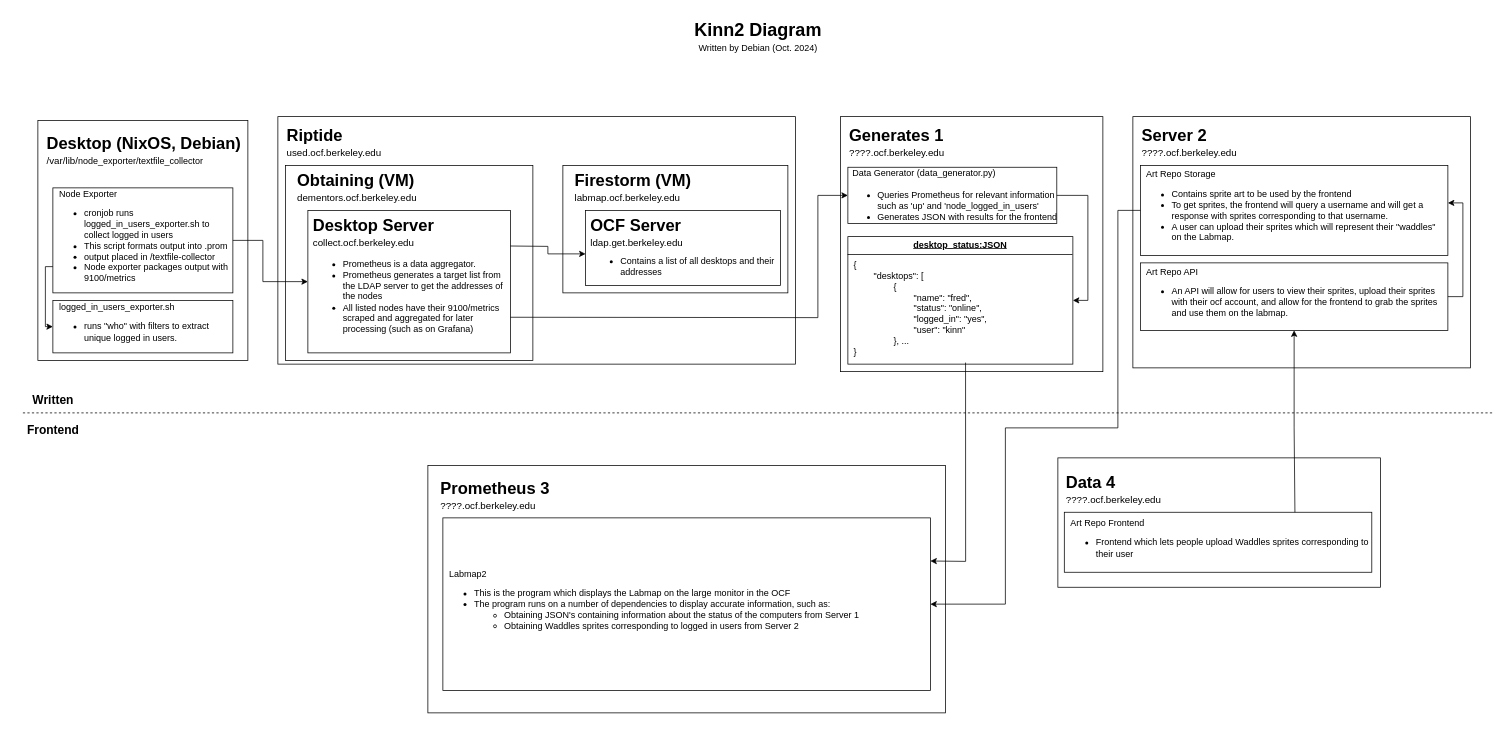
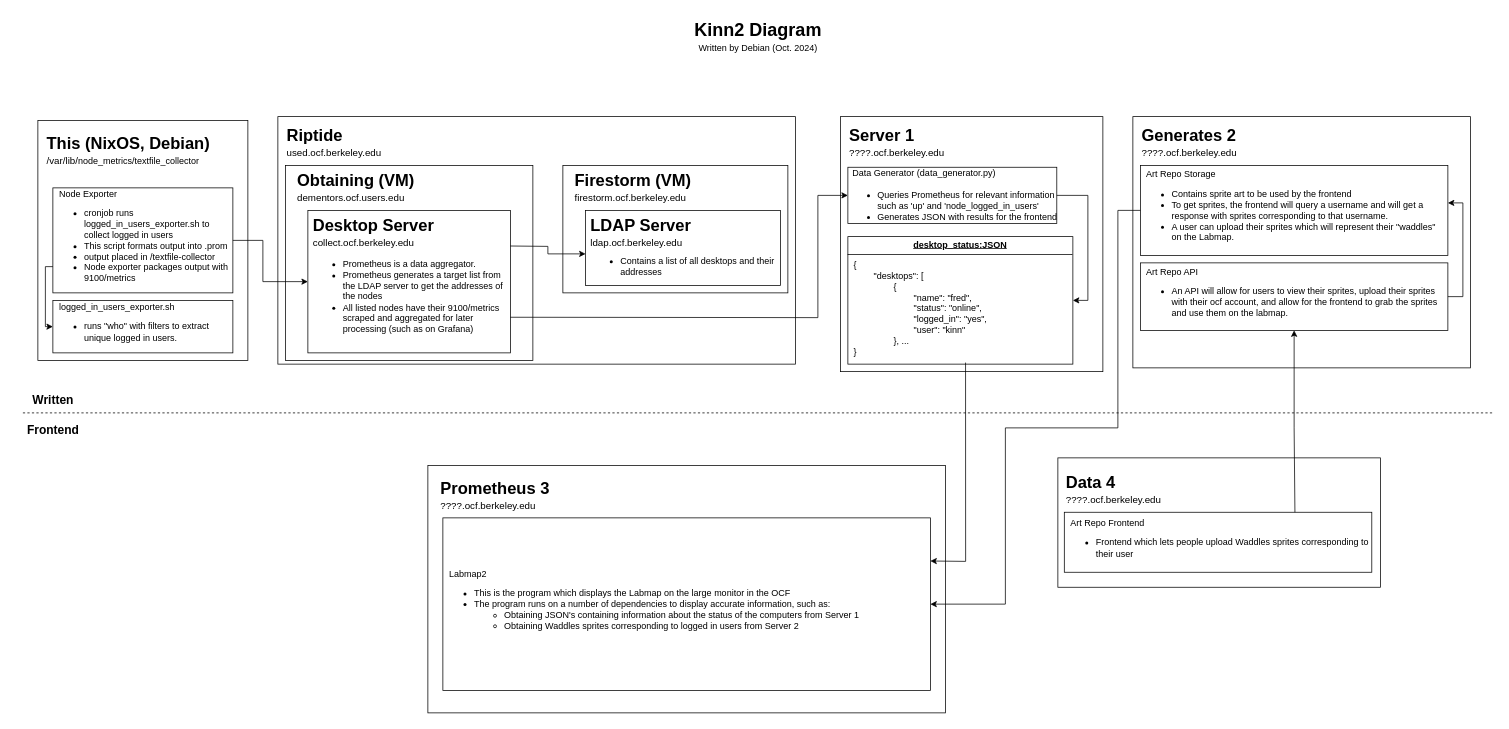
(902, 135) -> (887, 135)
(1180, 135) -> (1195, 135)
(151, 143) -> (134, 143)
(239, 158) -> (232, 158)
(419, 195) -> (406, 195)
(679, 195) -> (694, 195)
(639, 225) -> (644, 225)
(685, 240) -> (685, 240)
